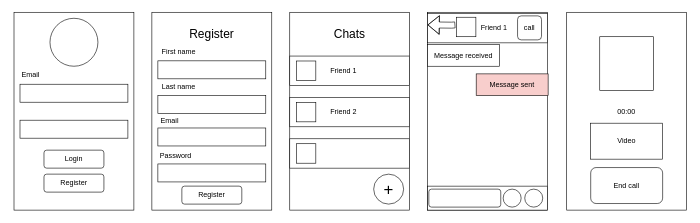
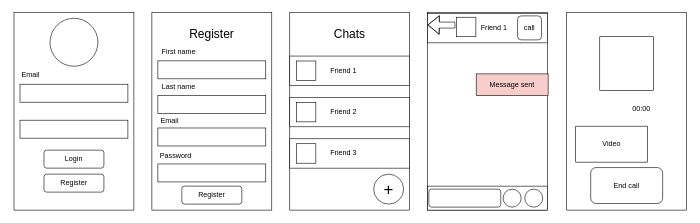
(464, 55) -> none
(627, 112) -> (642, 109)
(627, 141) -> (612, 144)
none -> (344, 153)
